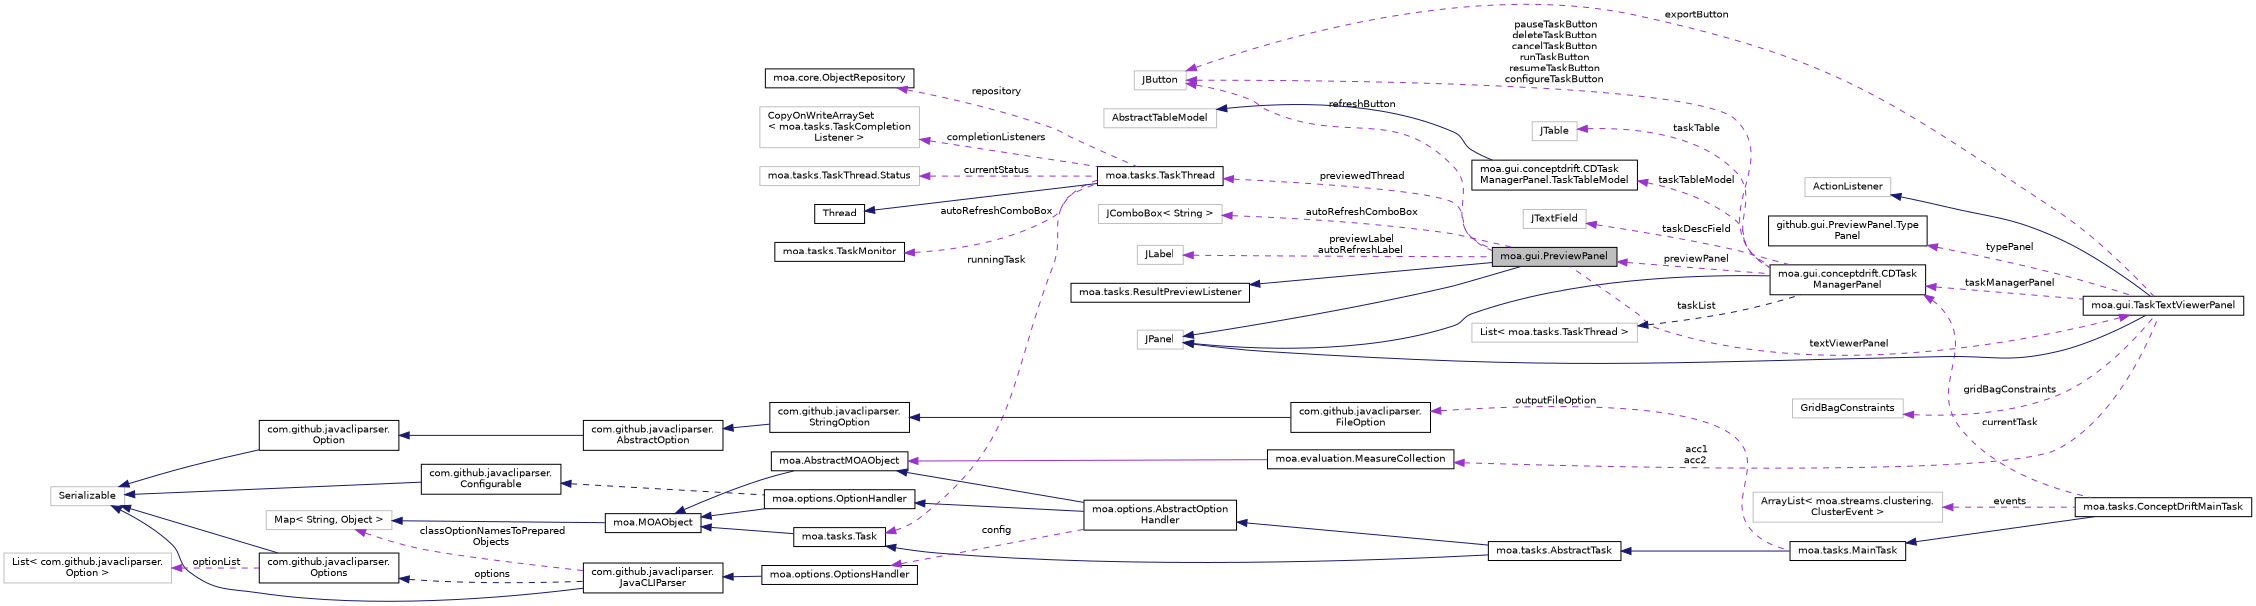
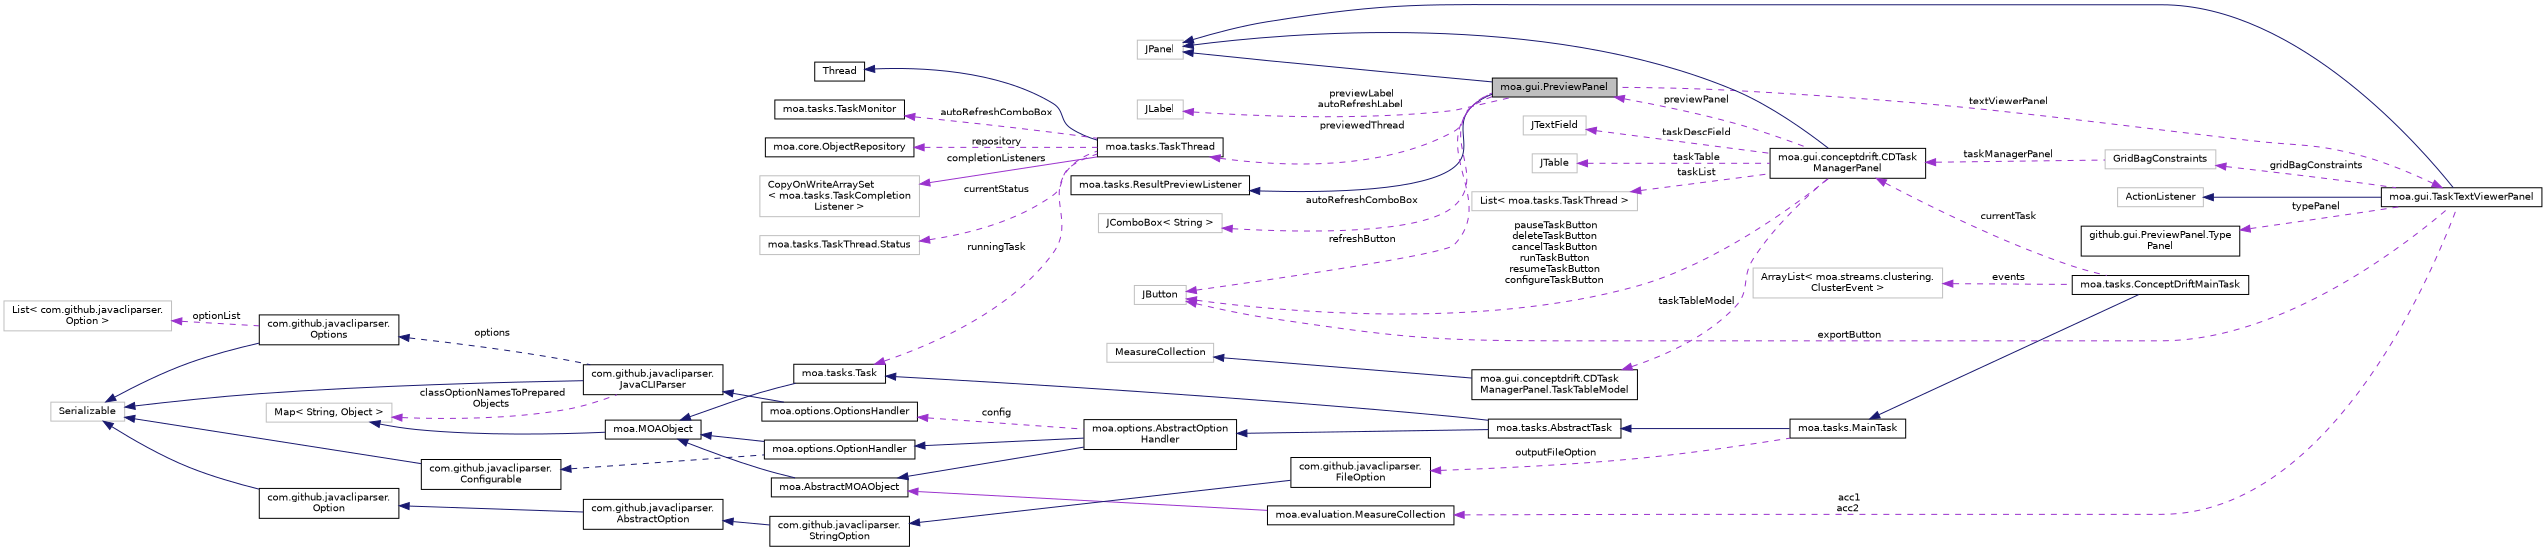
(1160, 118) -> (1160, 353)
(1014, 154) -> (1014, 170)
(2010, 293) -> (2020, 161)
(1725, 314) -> (1705, 182)
